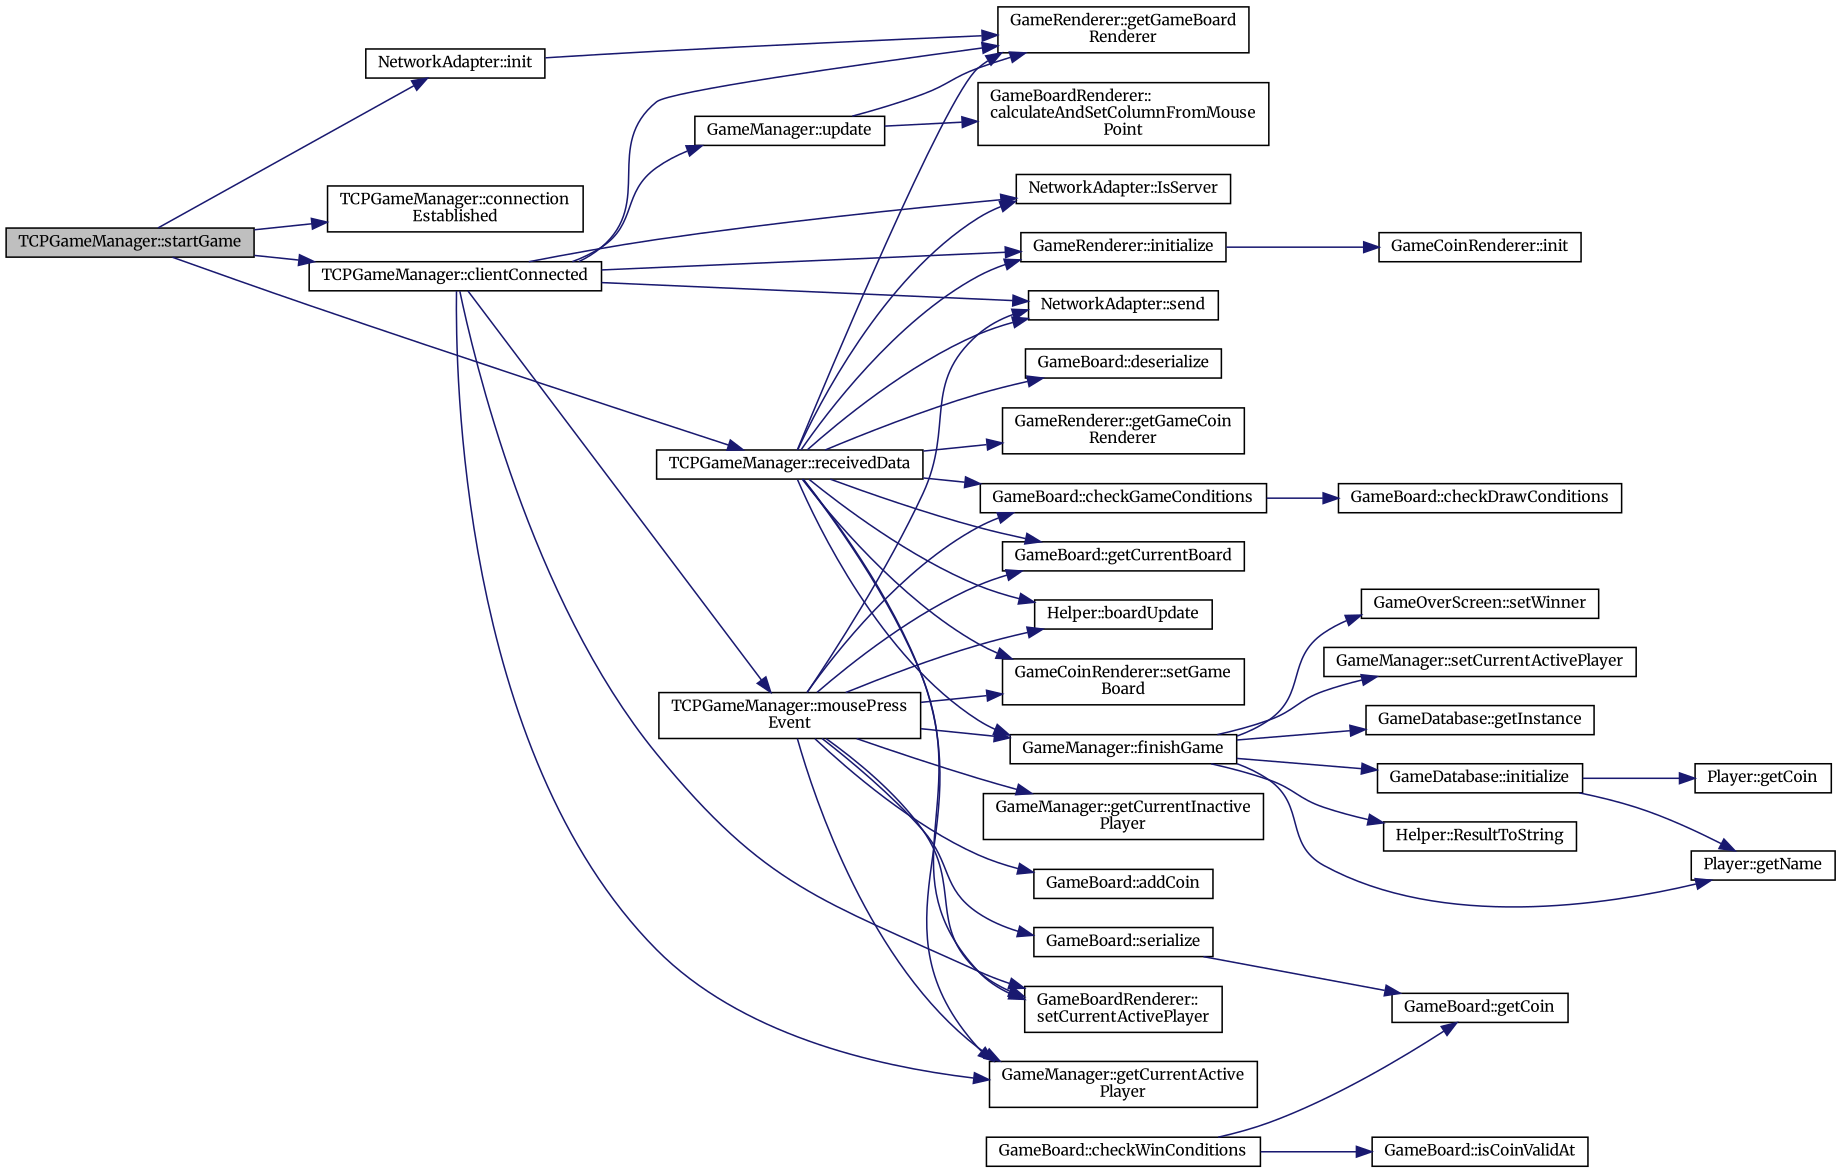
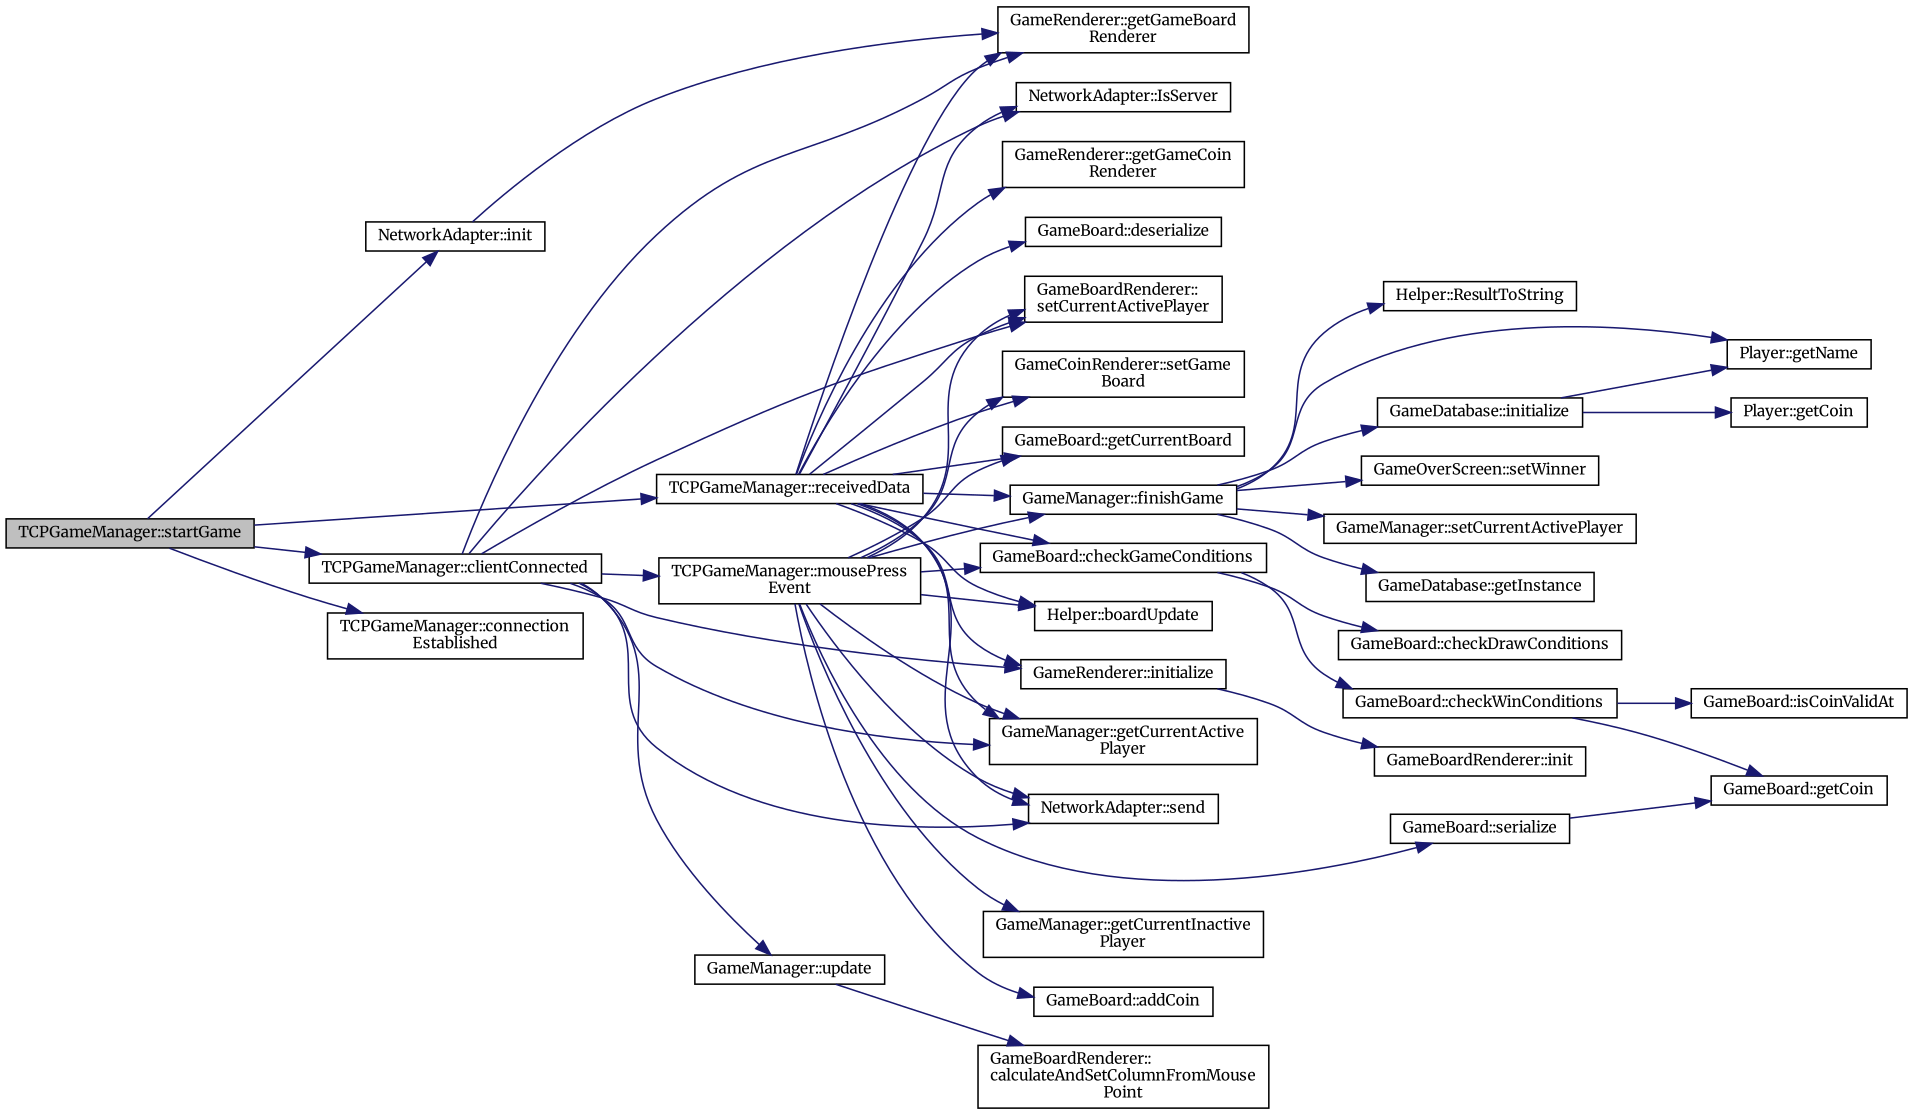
(933, 90) -> none
(1480, 247) -> (1480, 761)
none -> (1294, 624)
